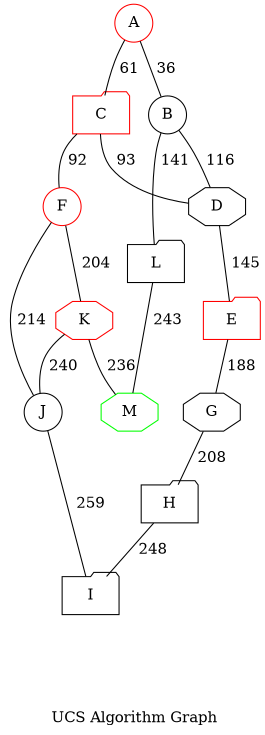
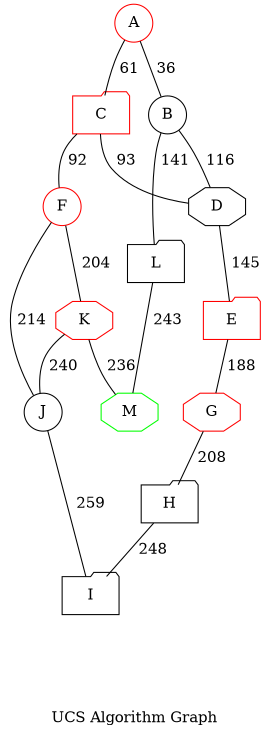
(212, 412) -> (212, 412)
